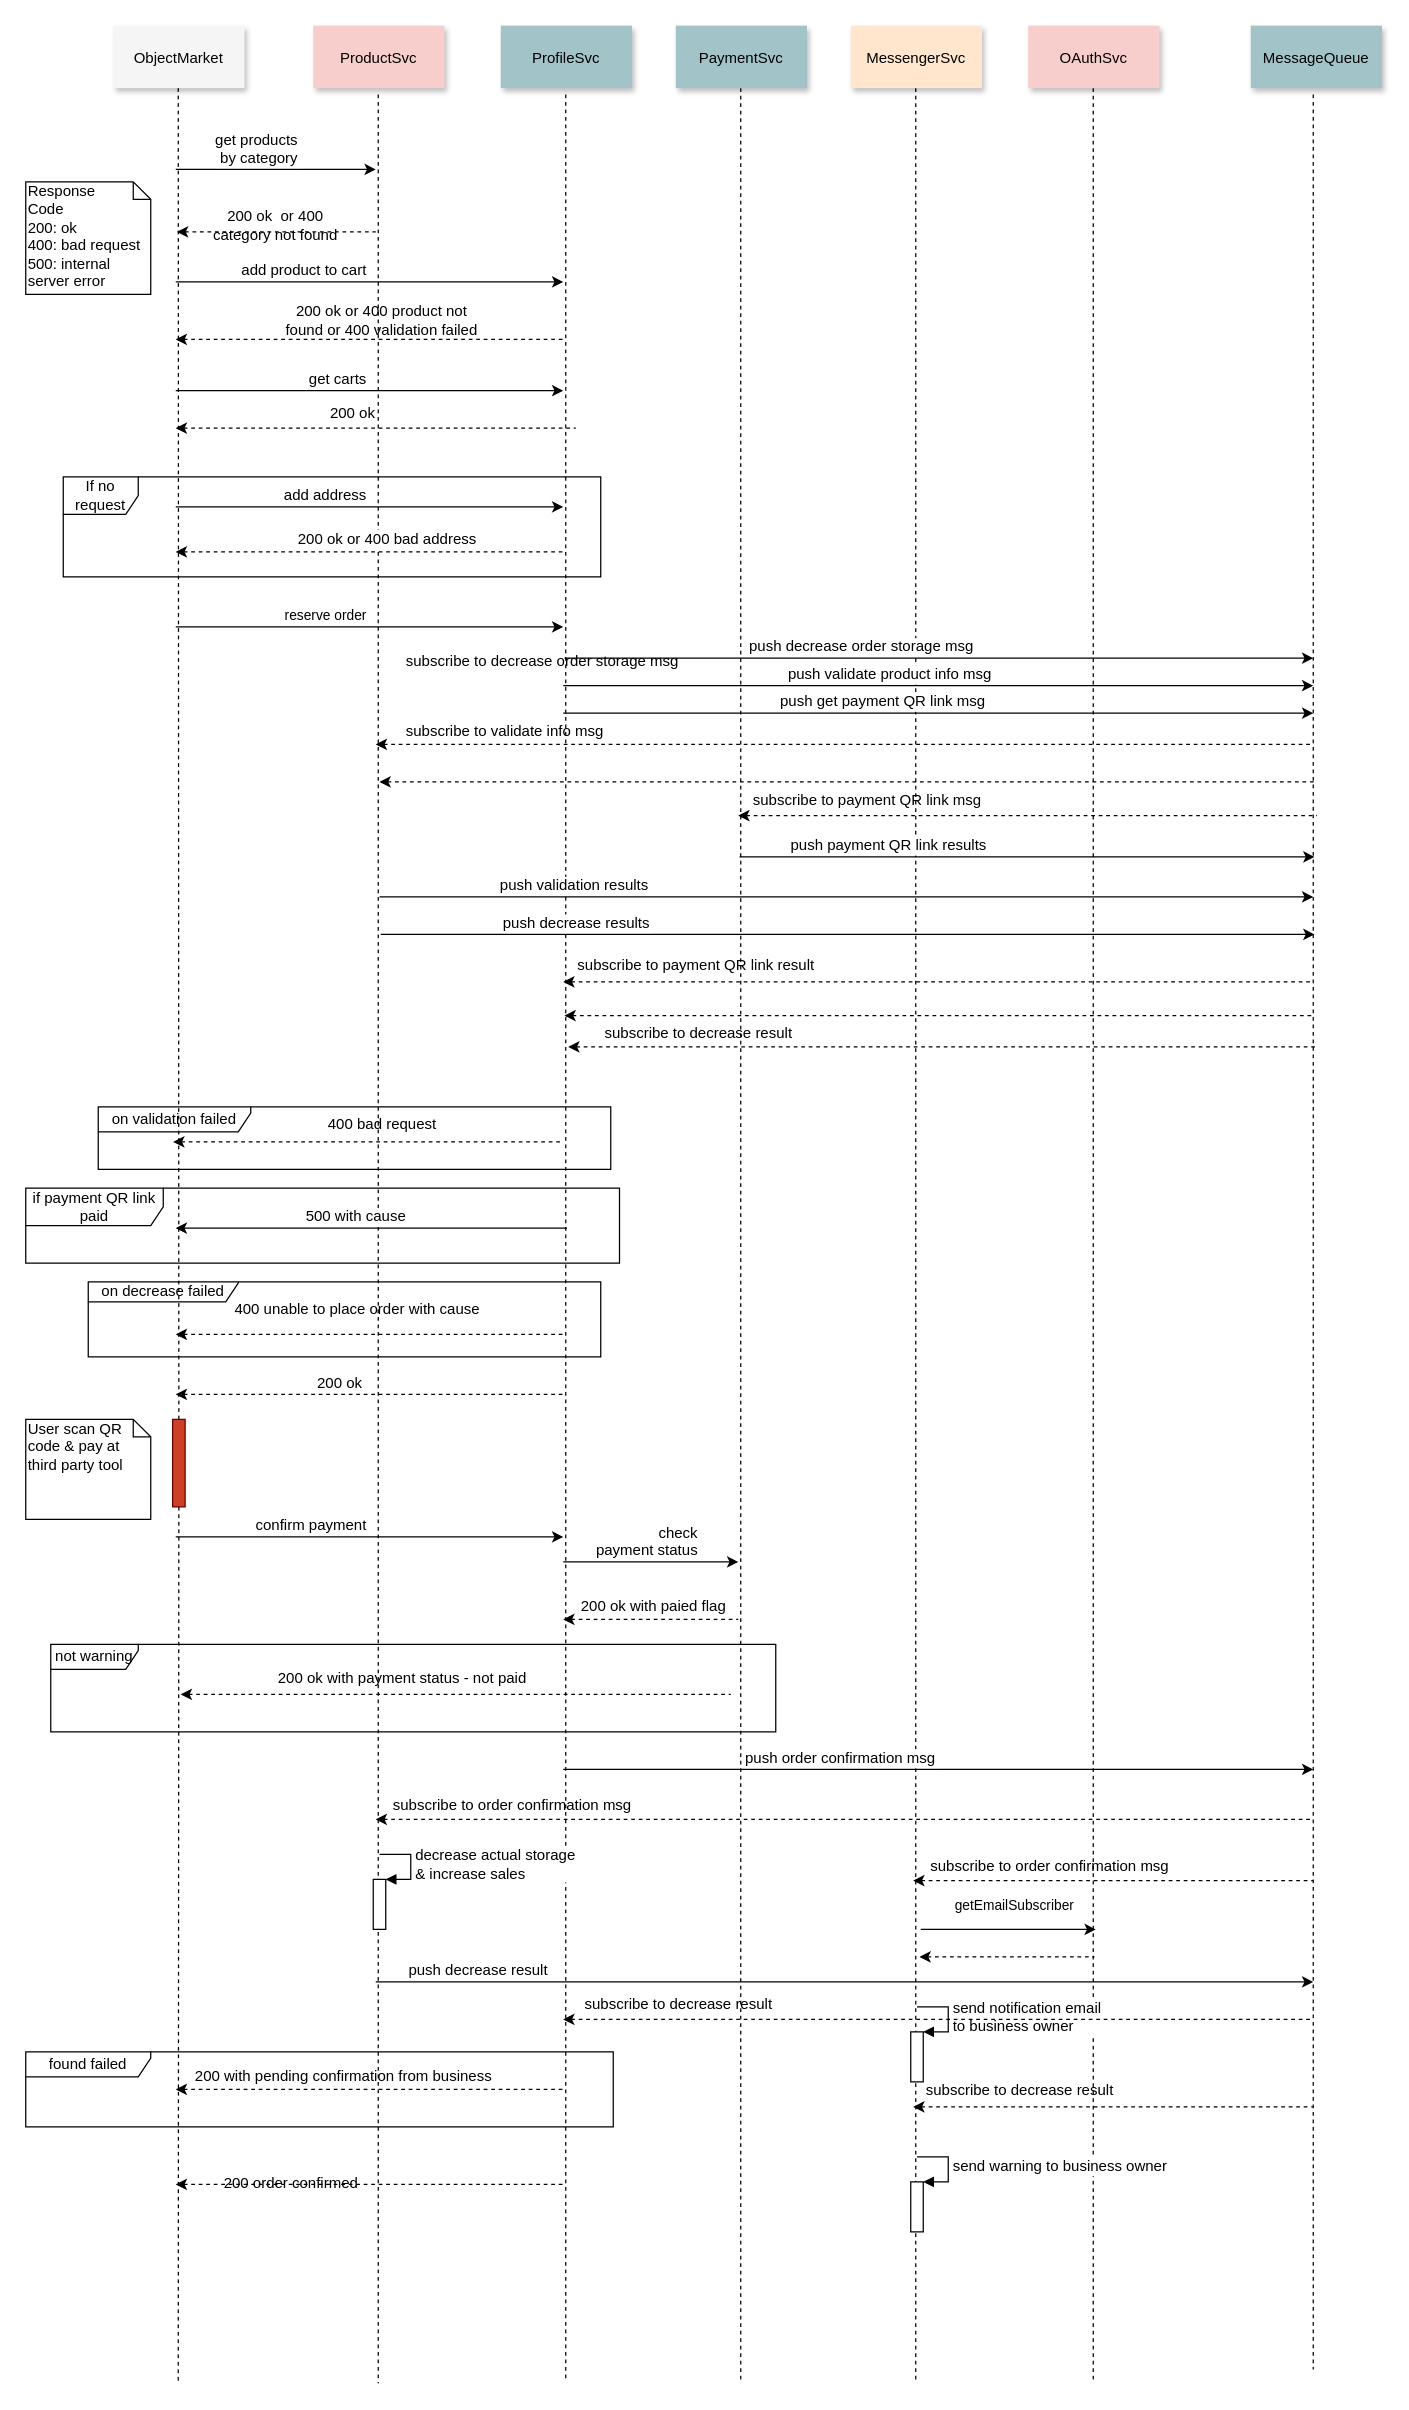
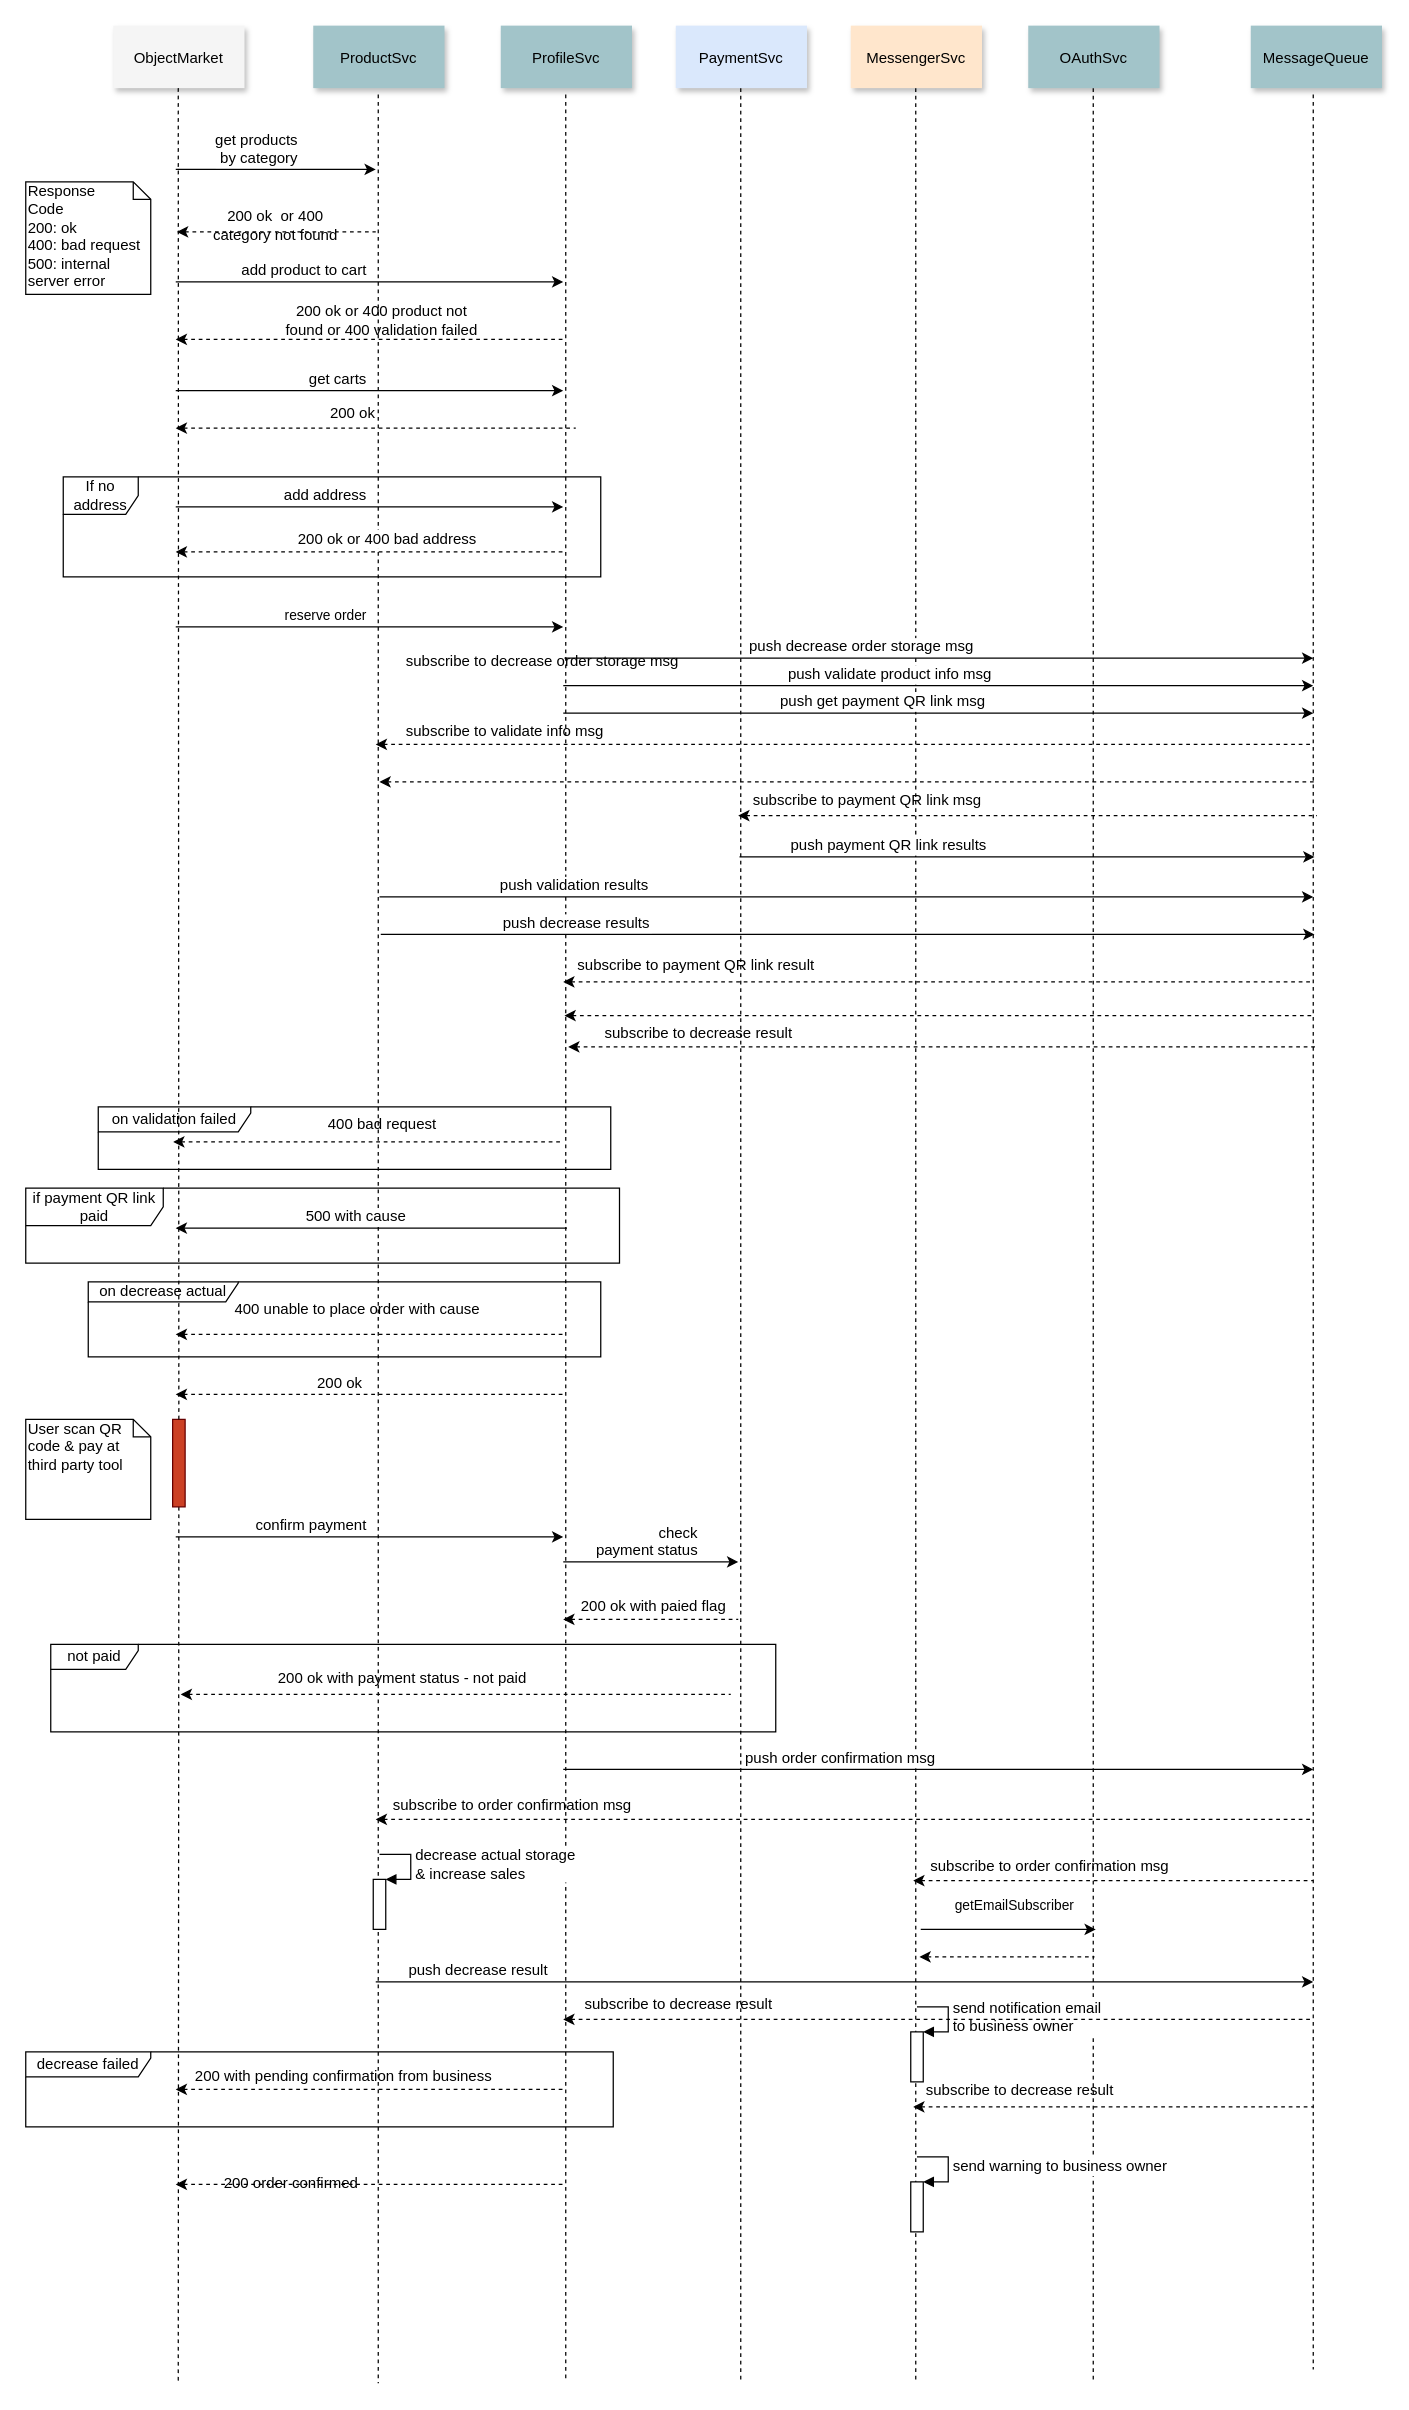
(379, 57) -> (379, 57)
(741, 57) -> (741, 57)
(1094, 57) -> (1094, 57)
(101, 496) -> (101, 496)
(163, 1292) -> (163, 1292)
(94, 1657) -> (94, 1657)
(88, 2064) -> (88, 2064)
